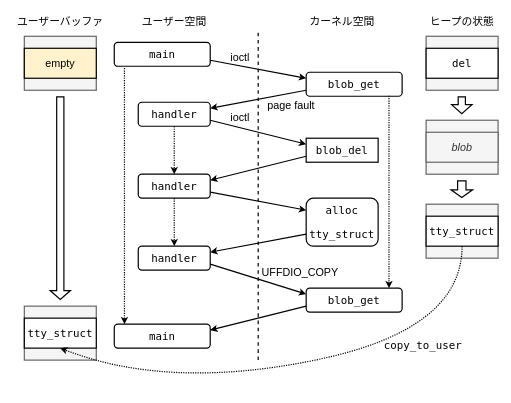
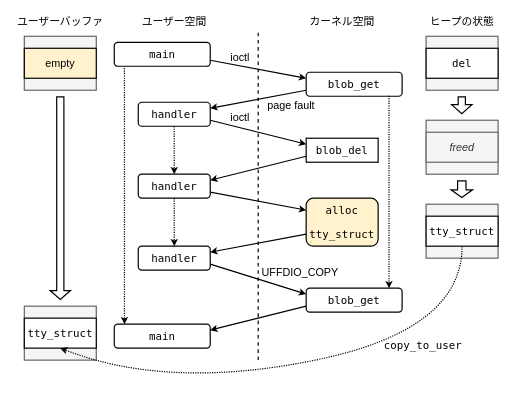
(462, 147) -> (462, 147)
(342, 222) -> (342, 222)
